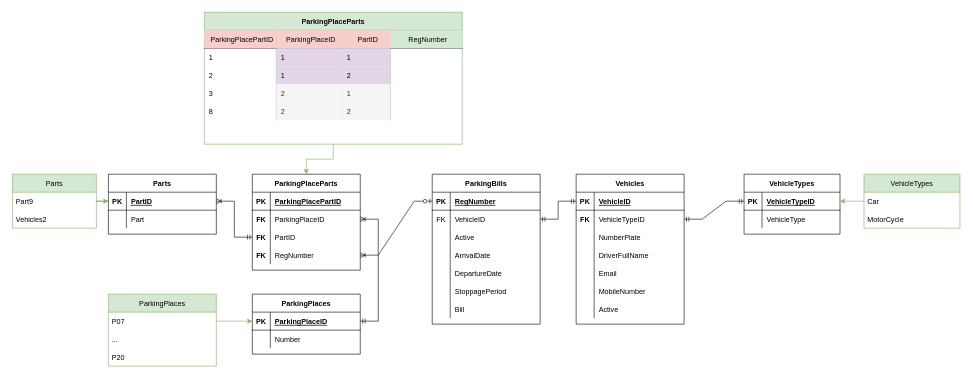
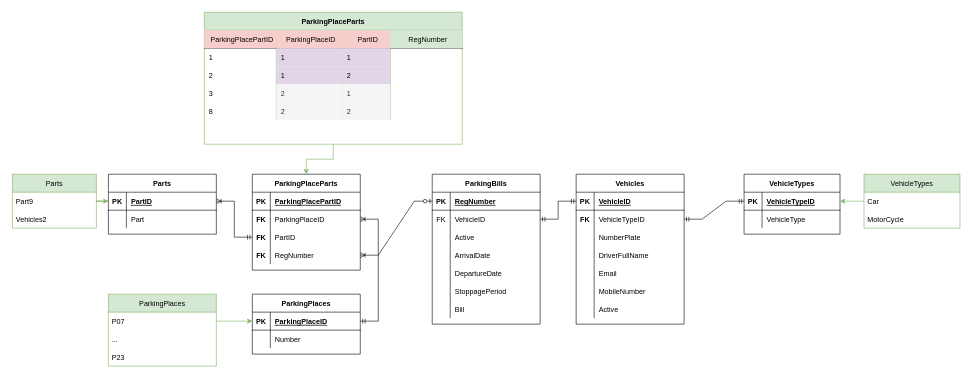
(118, 358) -> (118, 358)
